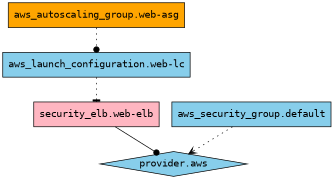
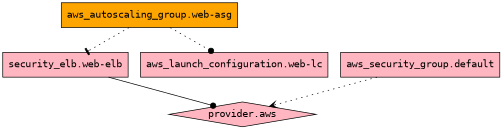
(96, 65) -> (234, 65)
(96, 88) -> (109, 39)
(251, 114) -> (420, 65)
(174, 164) -> (242, 114)
